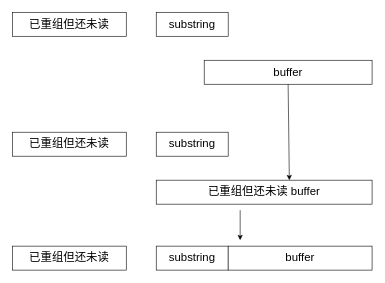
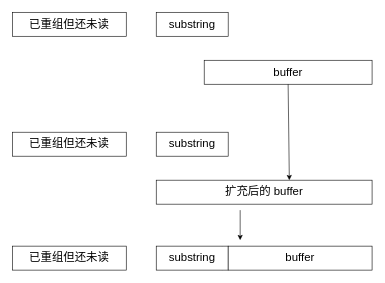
(264, 192) -> (264, 192)
